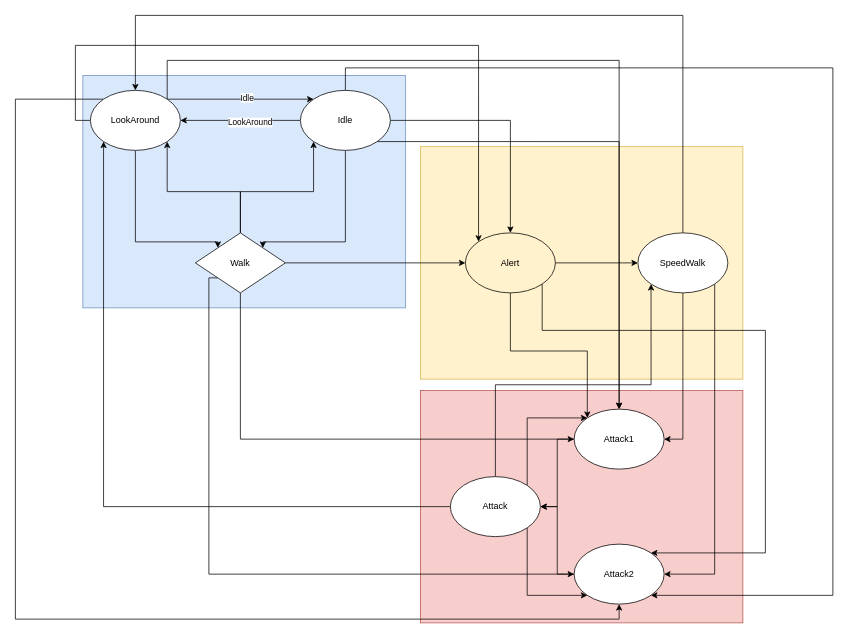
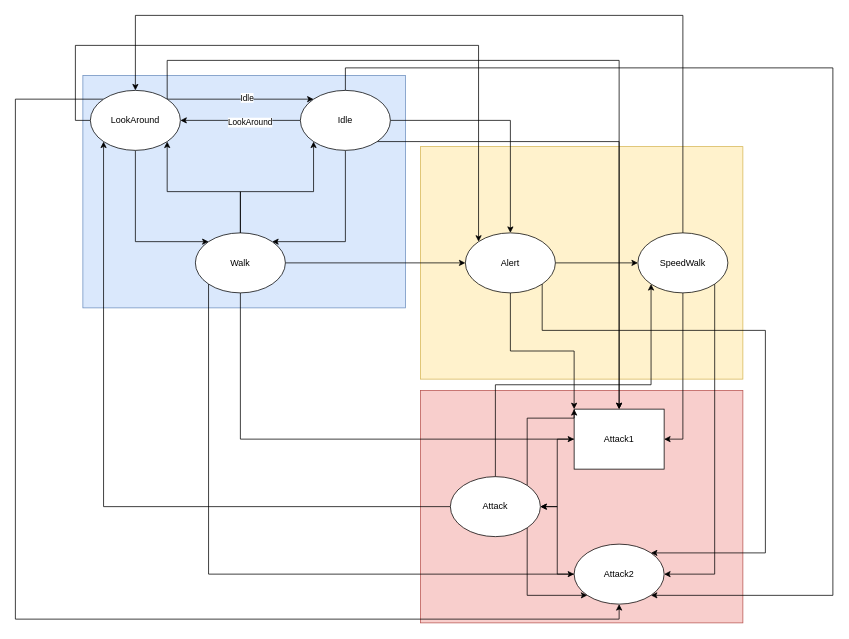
(240, 263) -> (240, 263)
(510, 263) -> (510, 263)
(619, 439) -> (619, 439)
